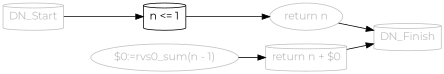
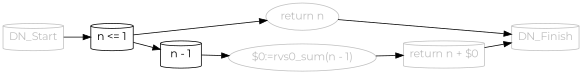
none -> (181, 54)
